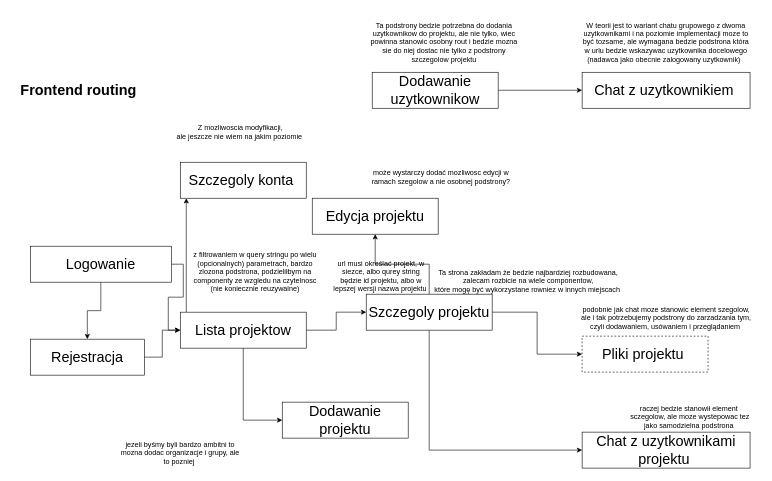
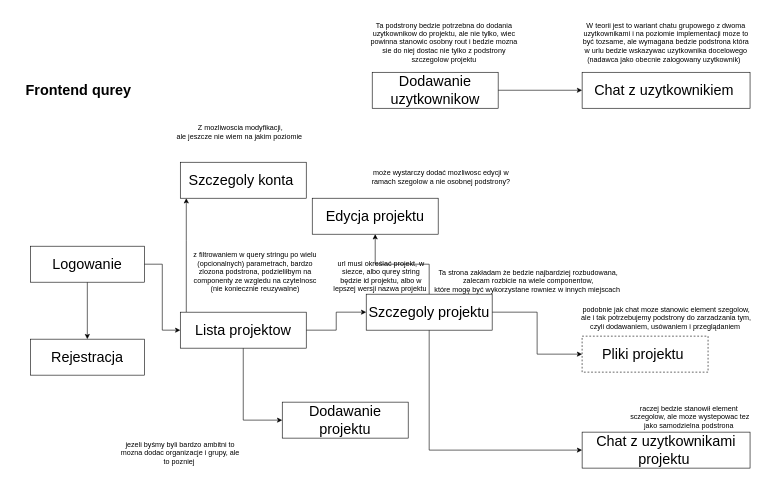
(79, 90) -> (79, 90)
(101, 264) -> (87, 264)
(162, 354) -> none
